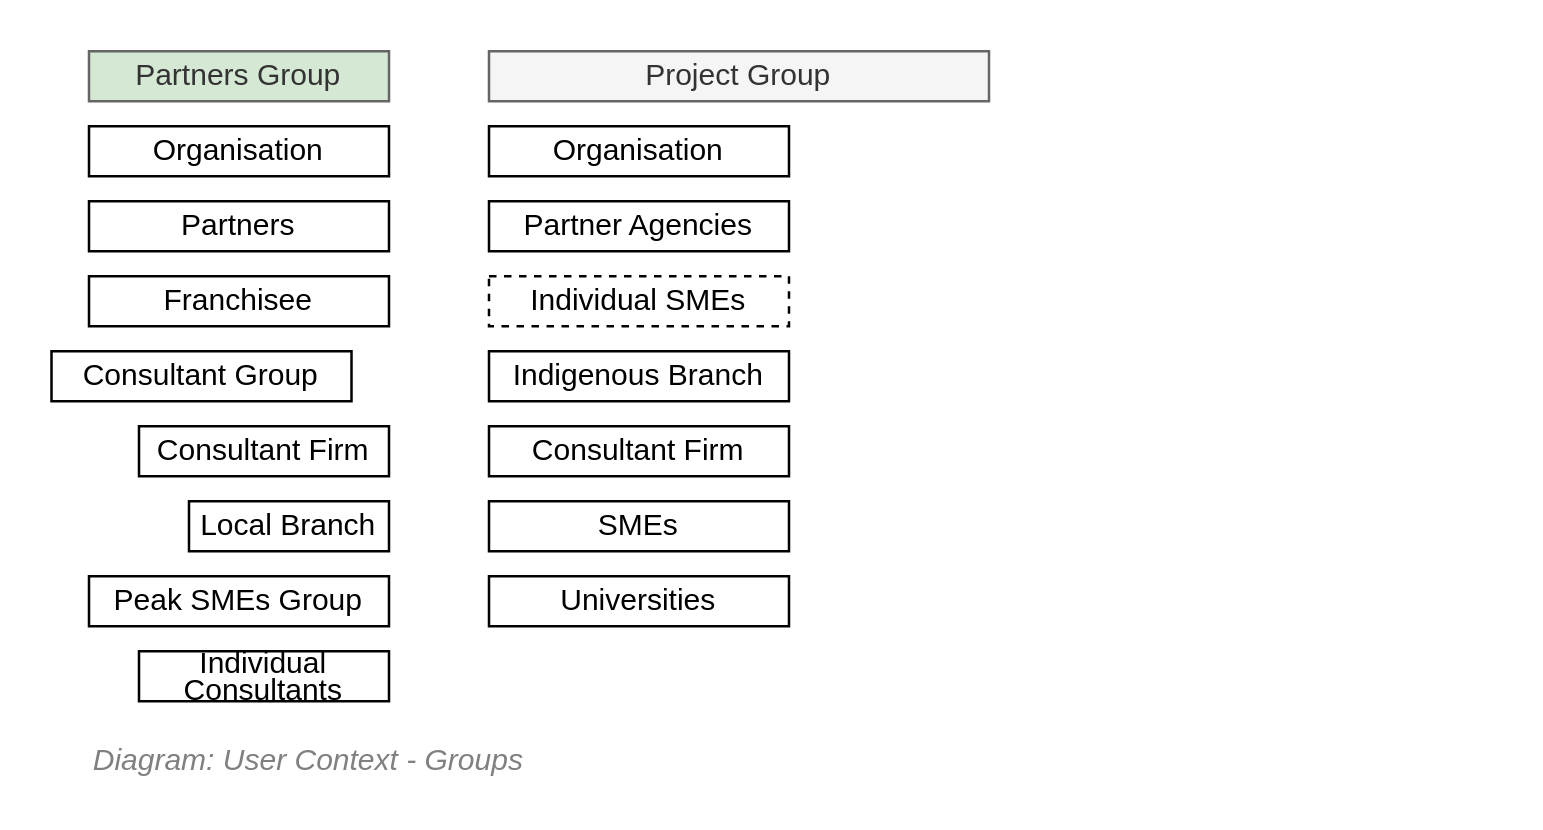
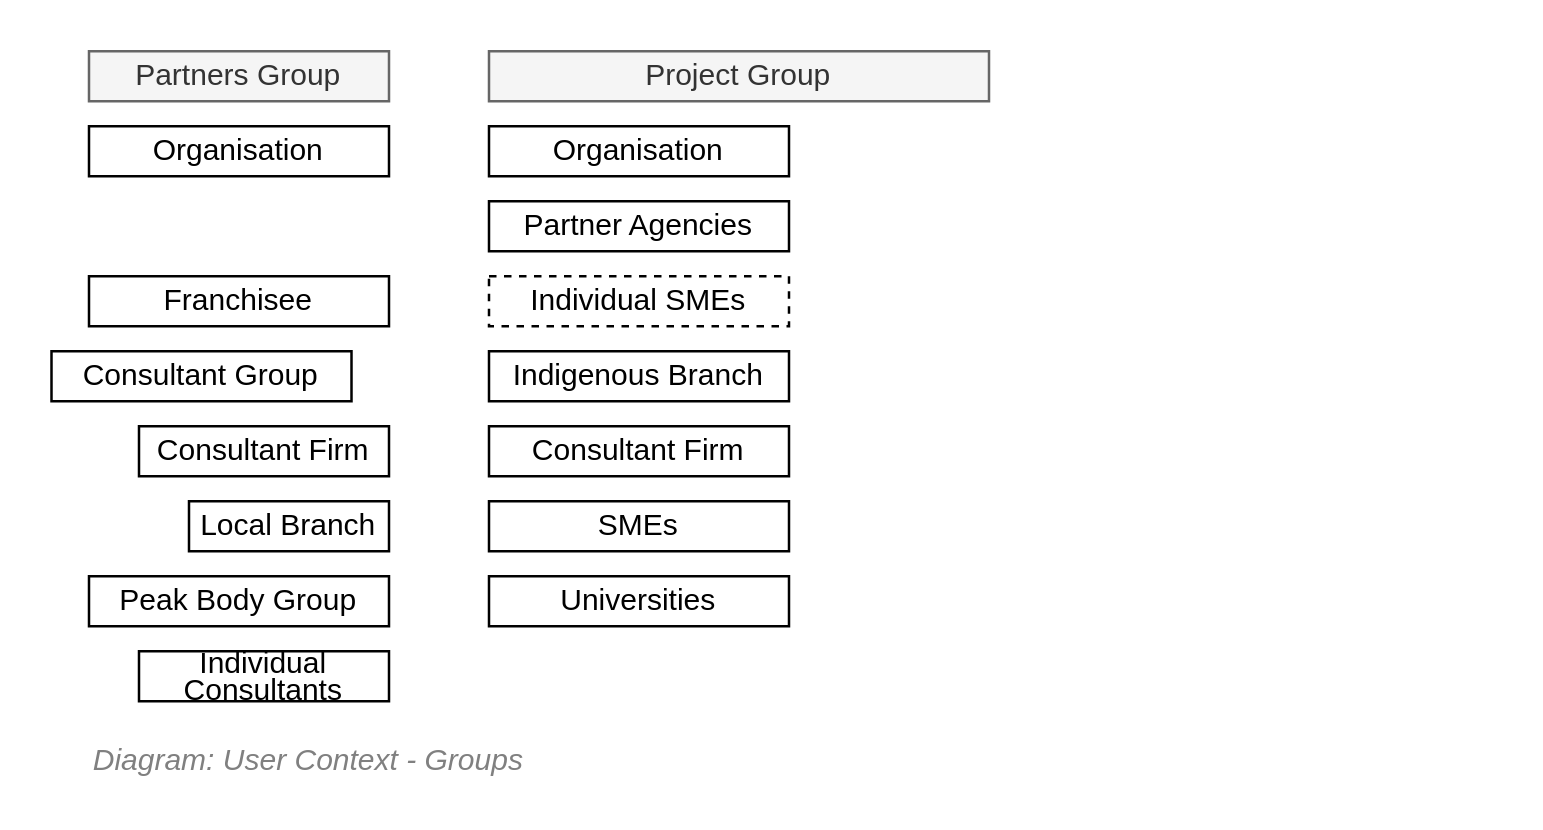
(239, 76) -> (239, 76)
(239, 226) -> none
(239, 601) -> (239, 601)
